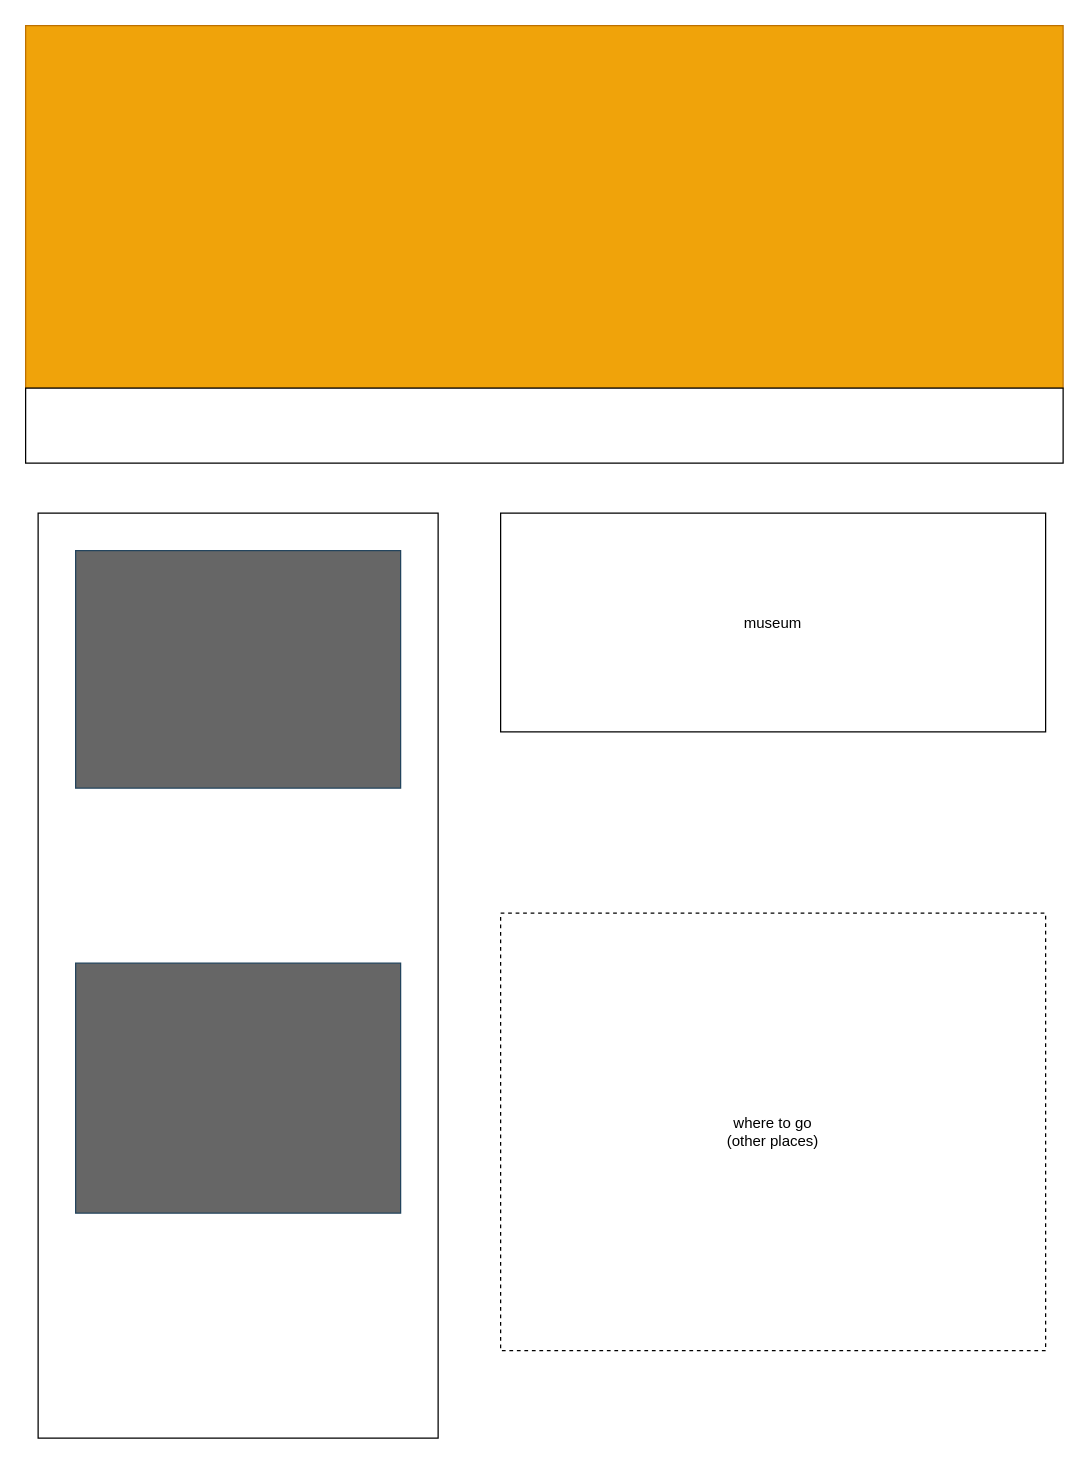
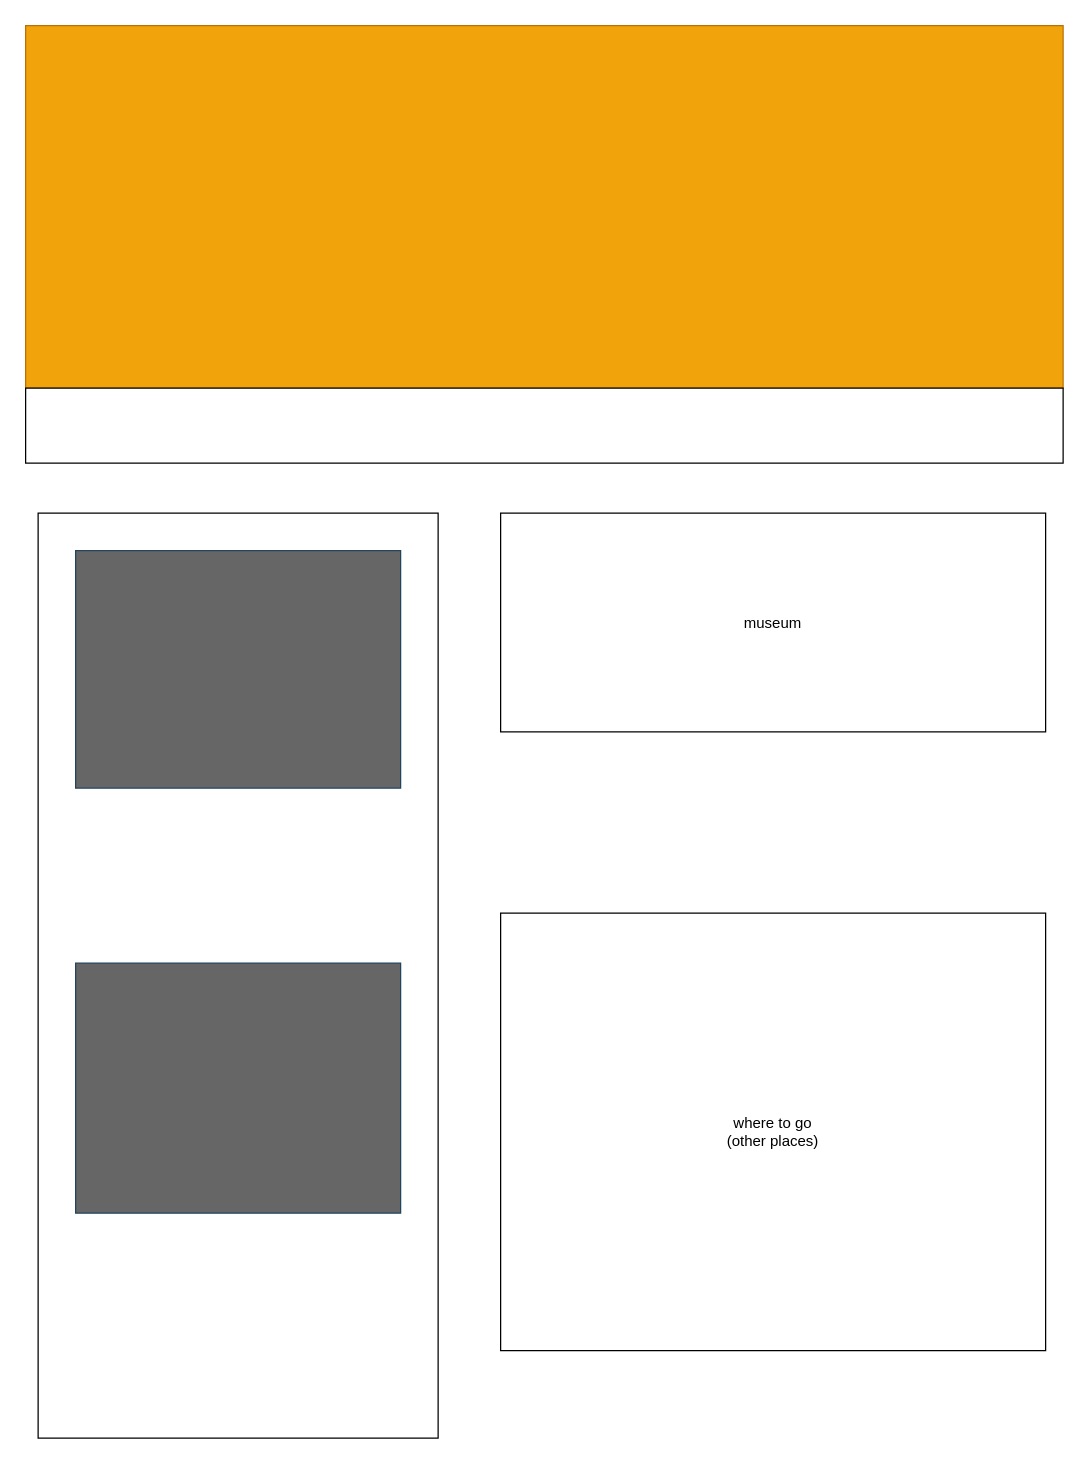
(773, 1132) -> (773, 1132)
